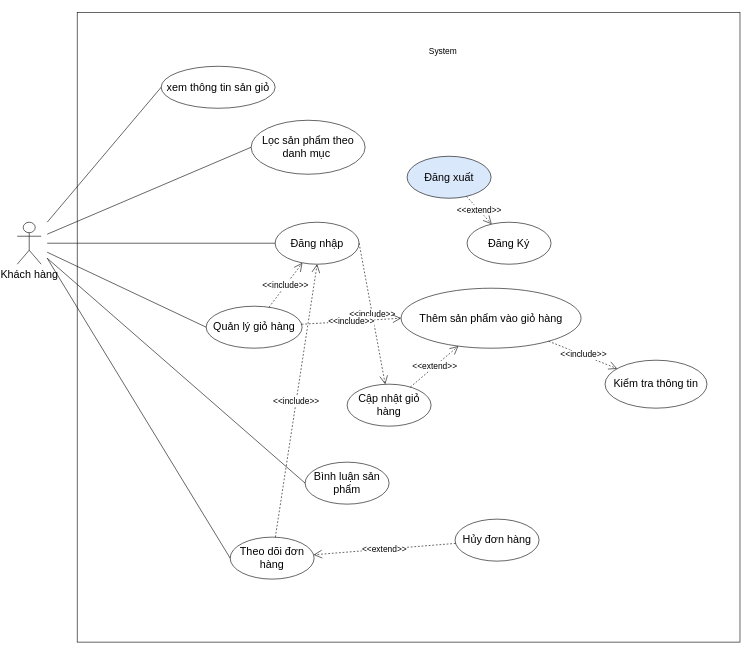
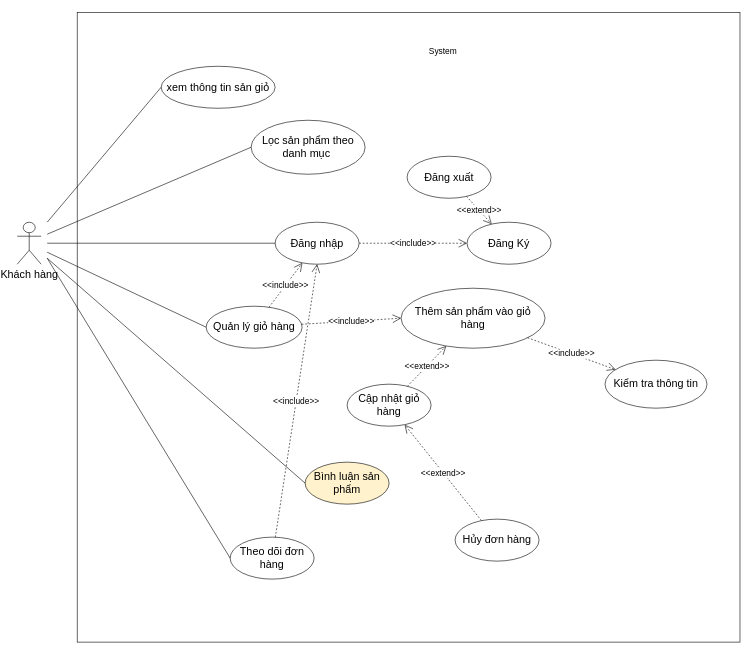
(449, 177) -> (449, 177)
(366, 281) -> (413, 243)
(491, 318) -> (473, 318)
(347, 483) -> (347, 483)
(386, 549) -> (429, 456)
